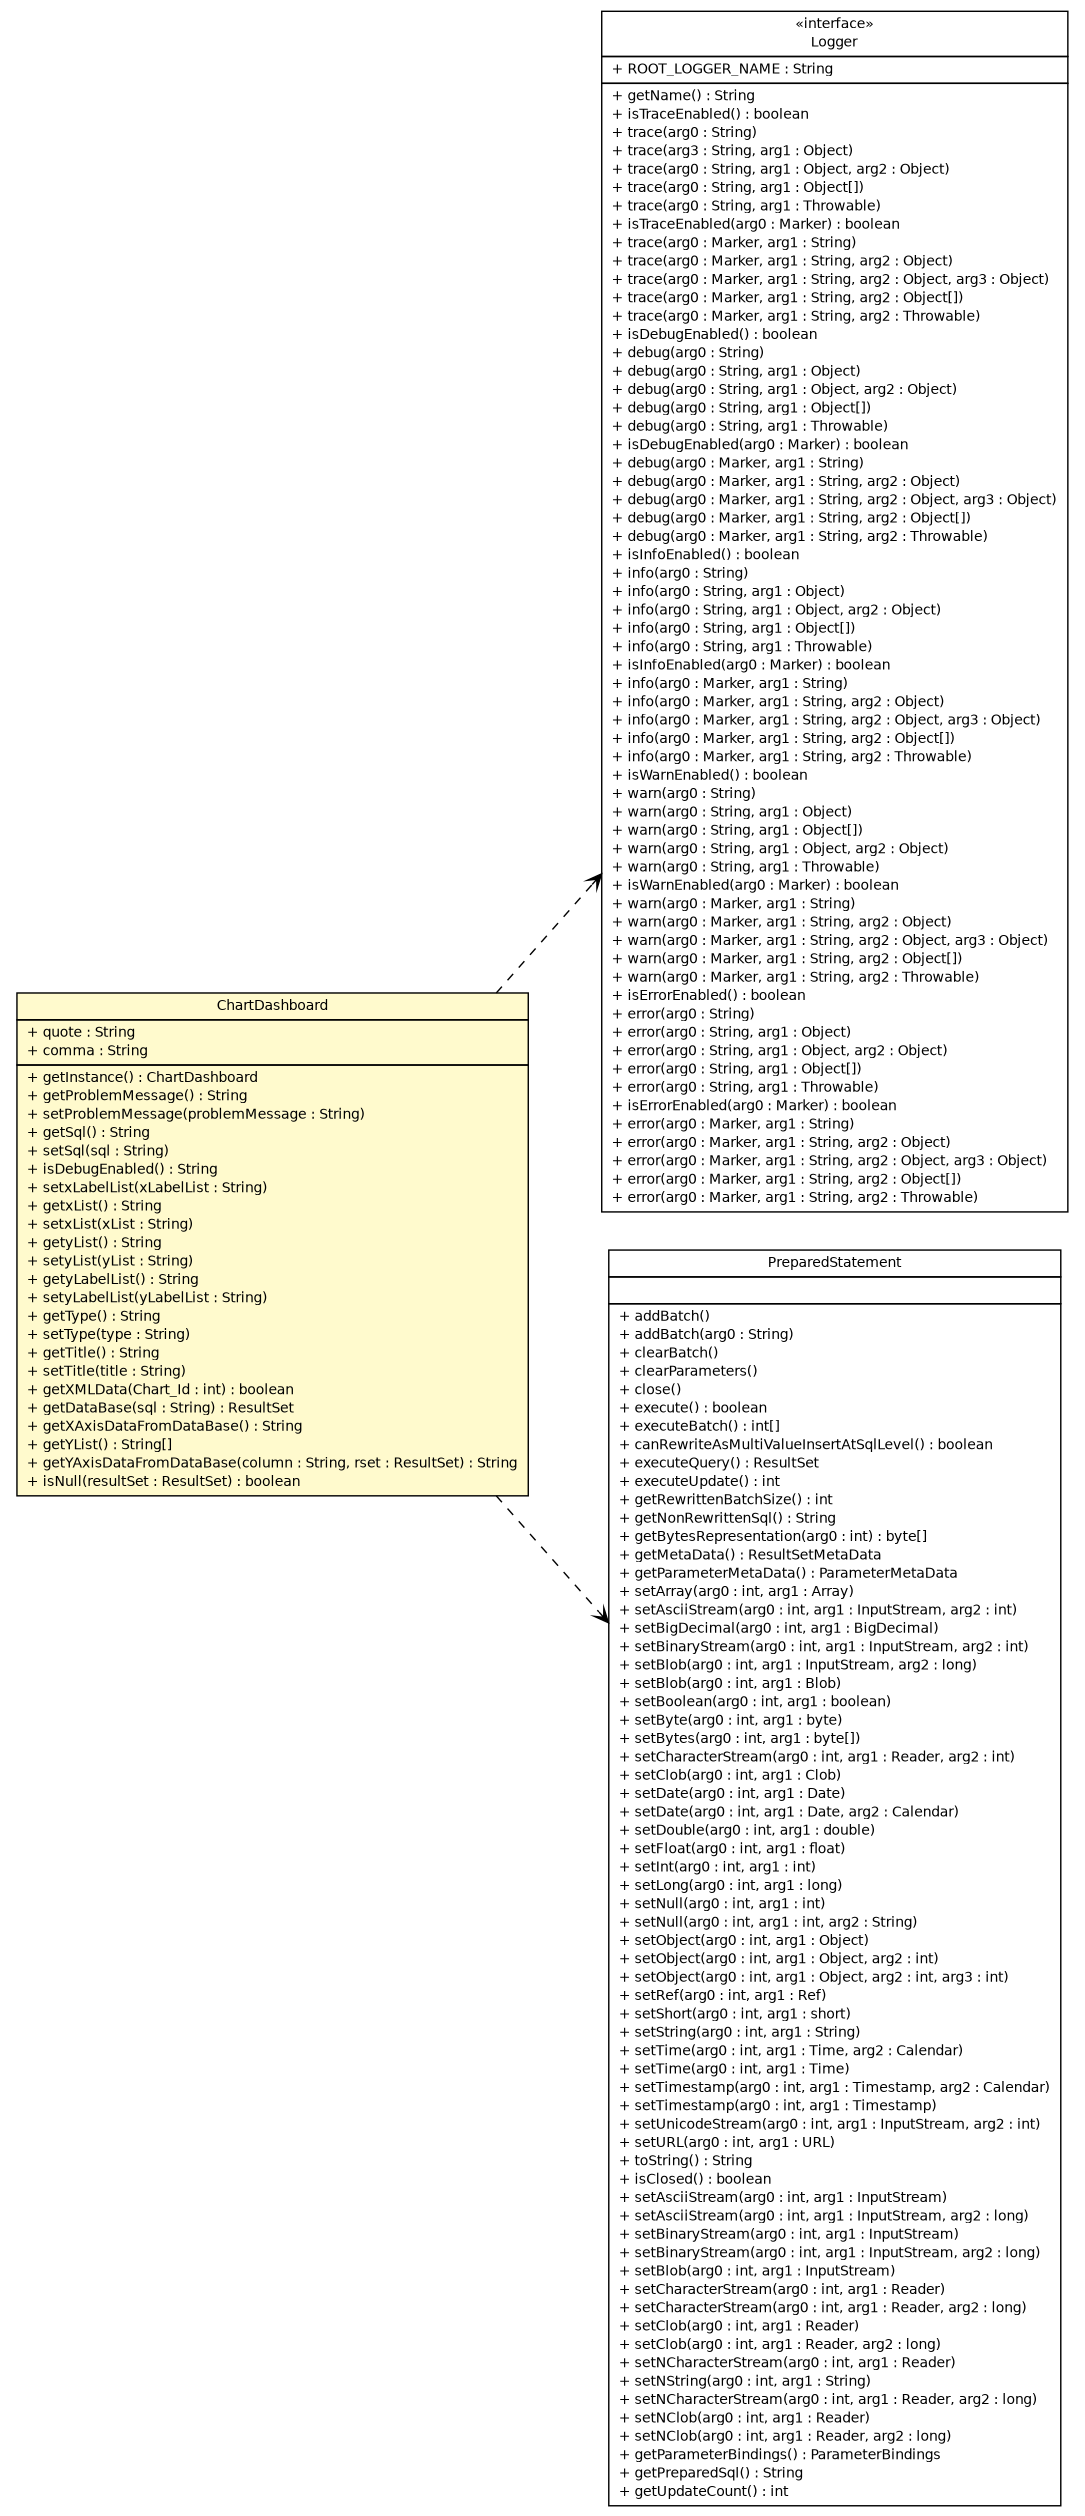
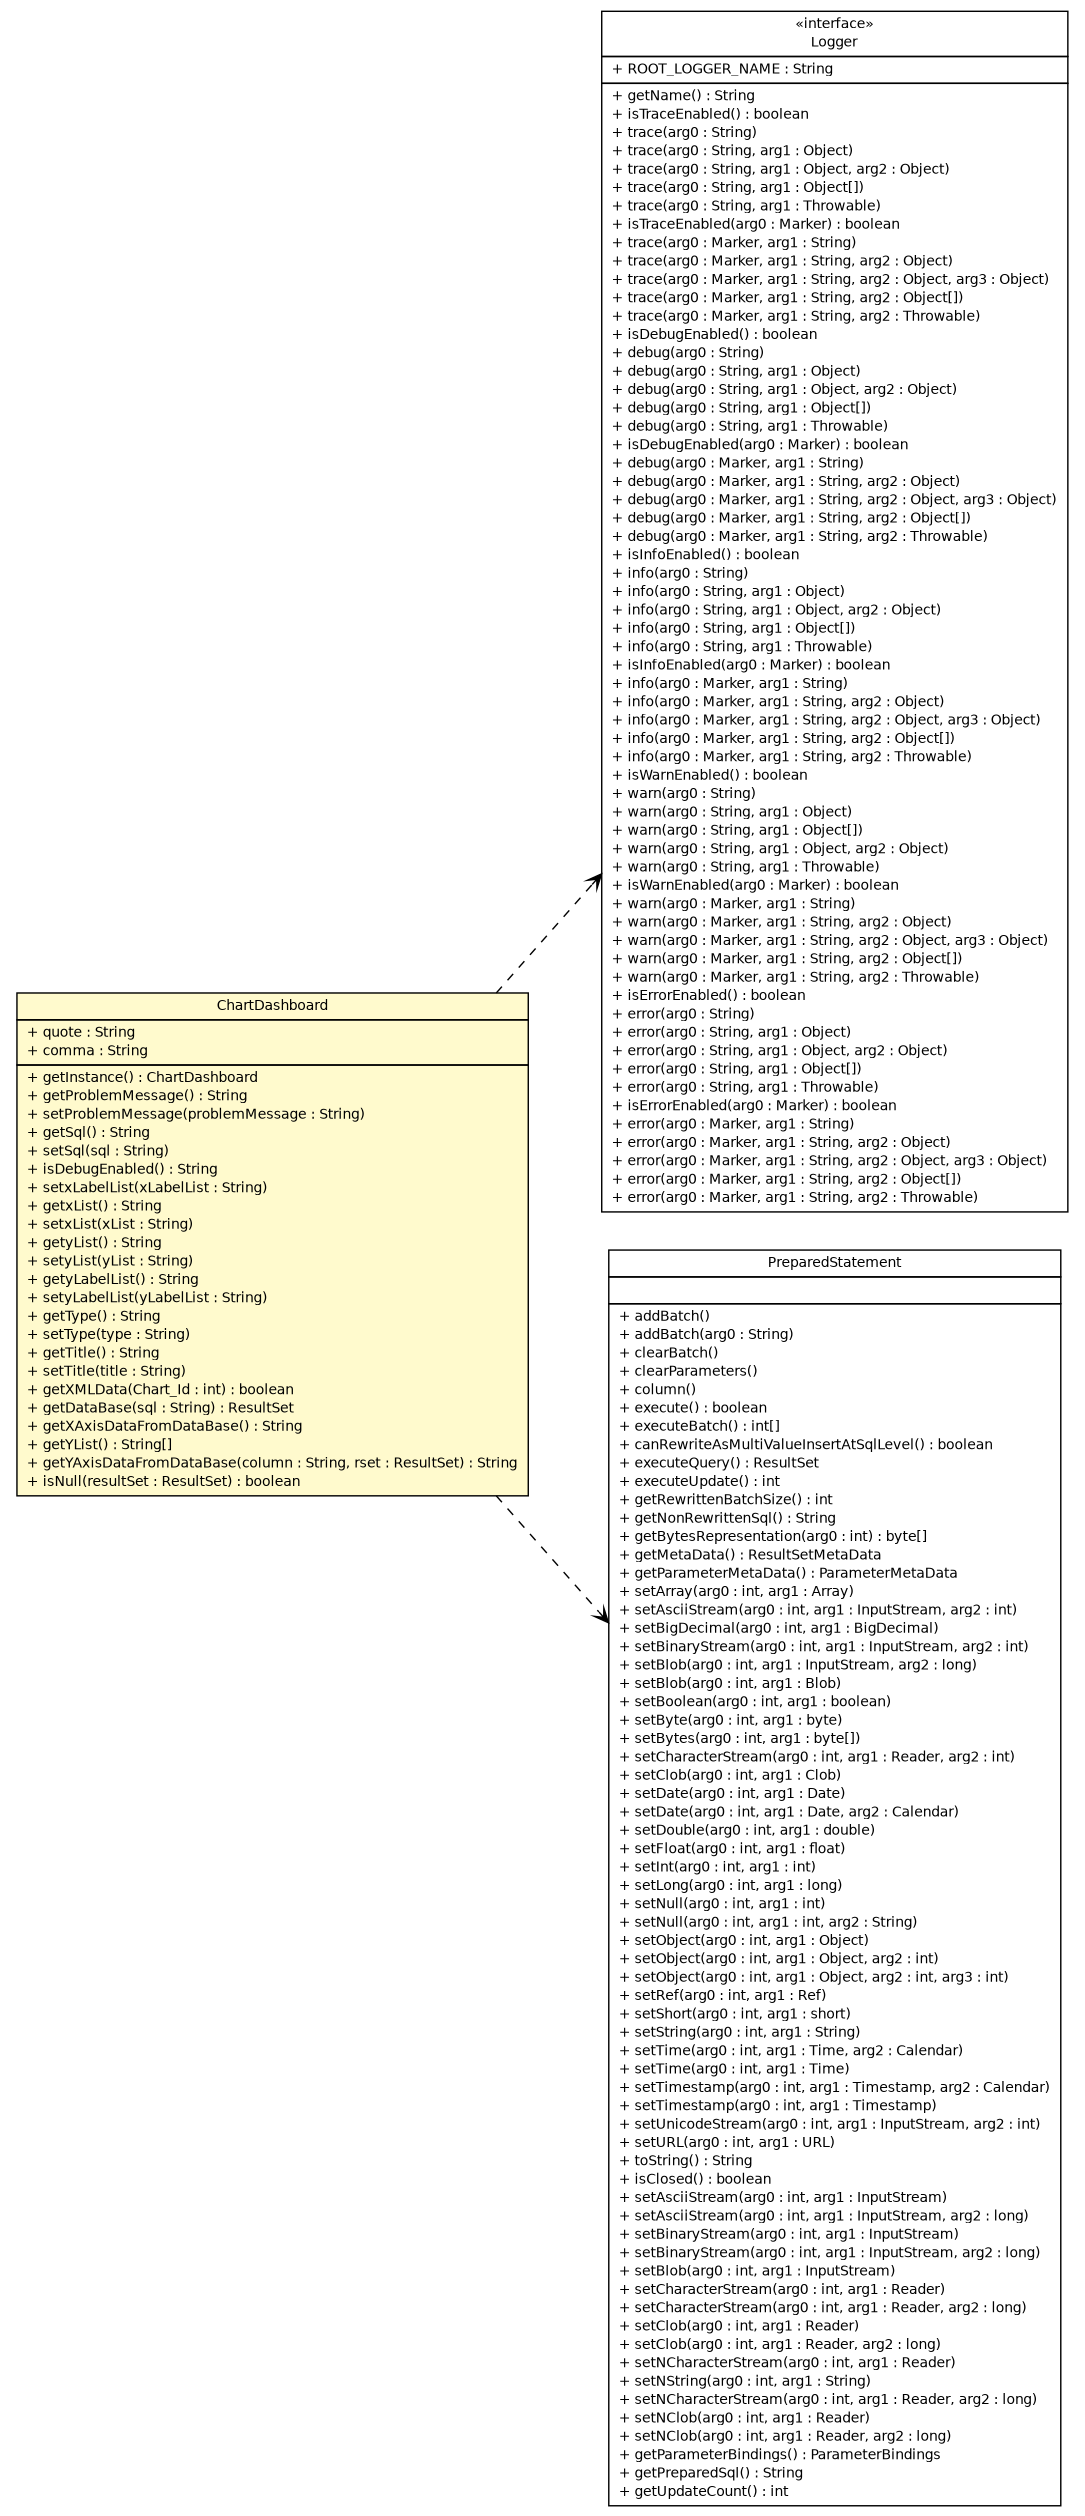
(733, 151) -> (733, 151)
(650, 1390) -> (658, 1390)
